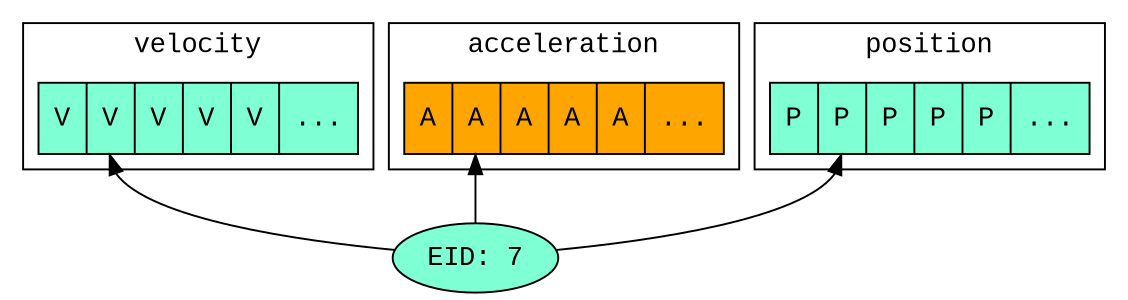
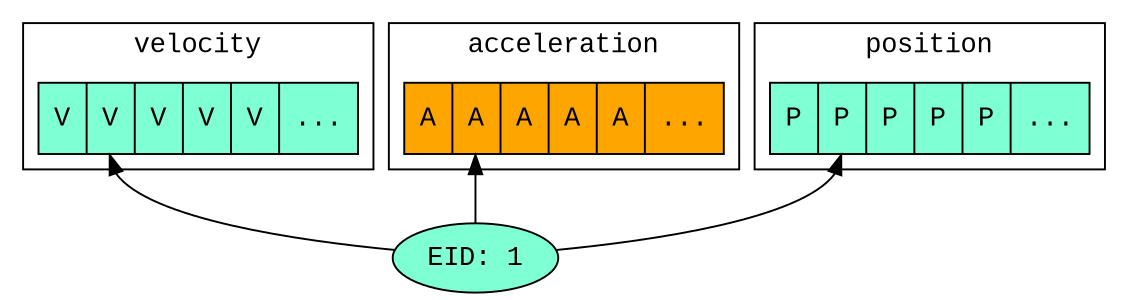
(475, 258) -> (475, 258)
